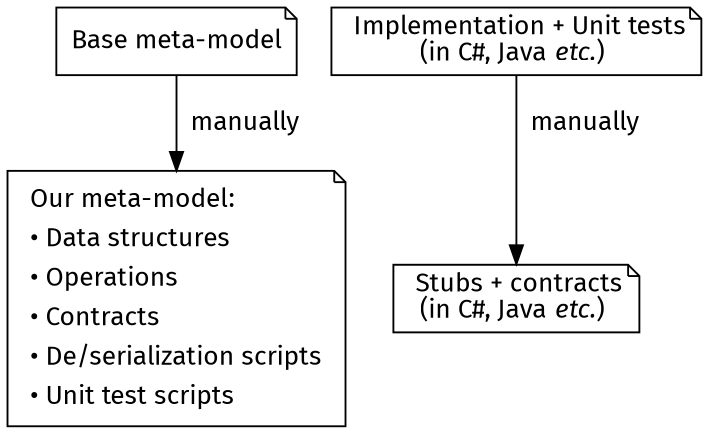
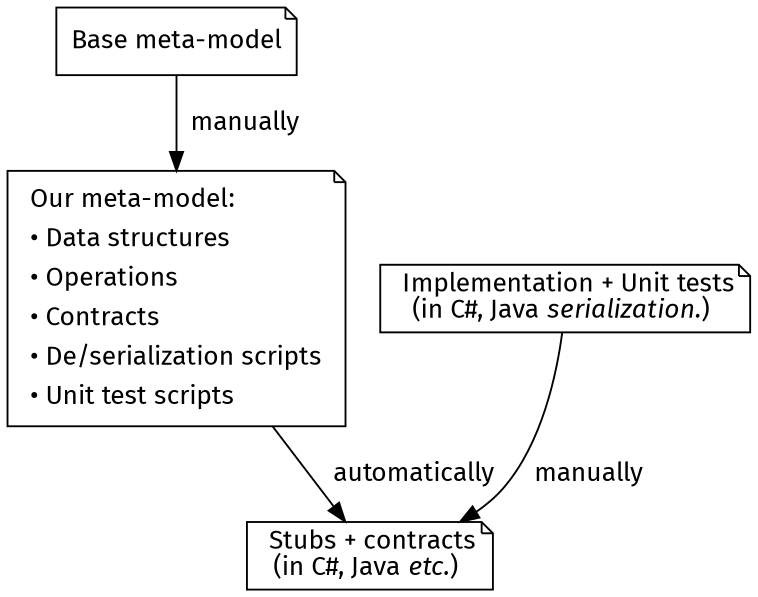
(576, 53) -> (624, 310)
none -> (303, 466)
